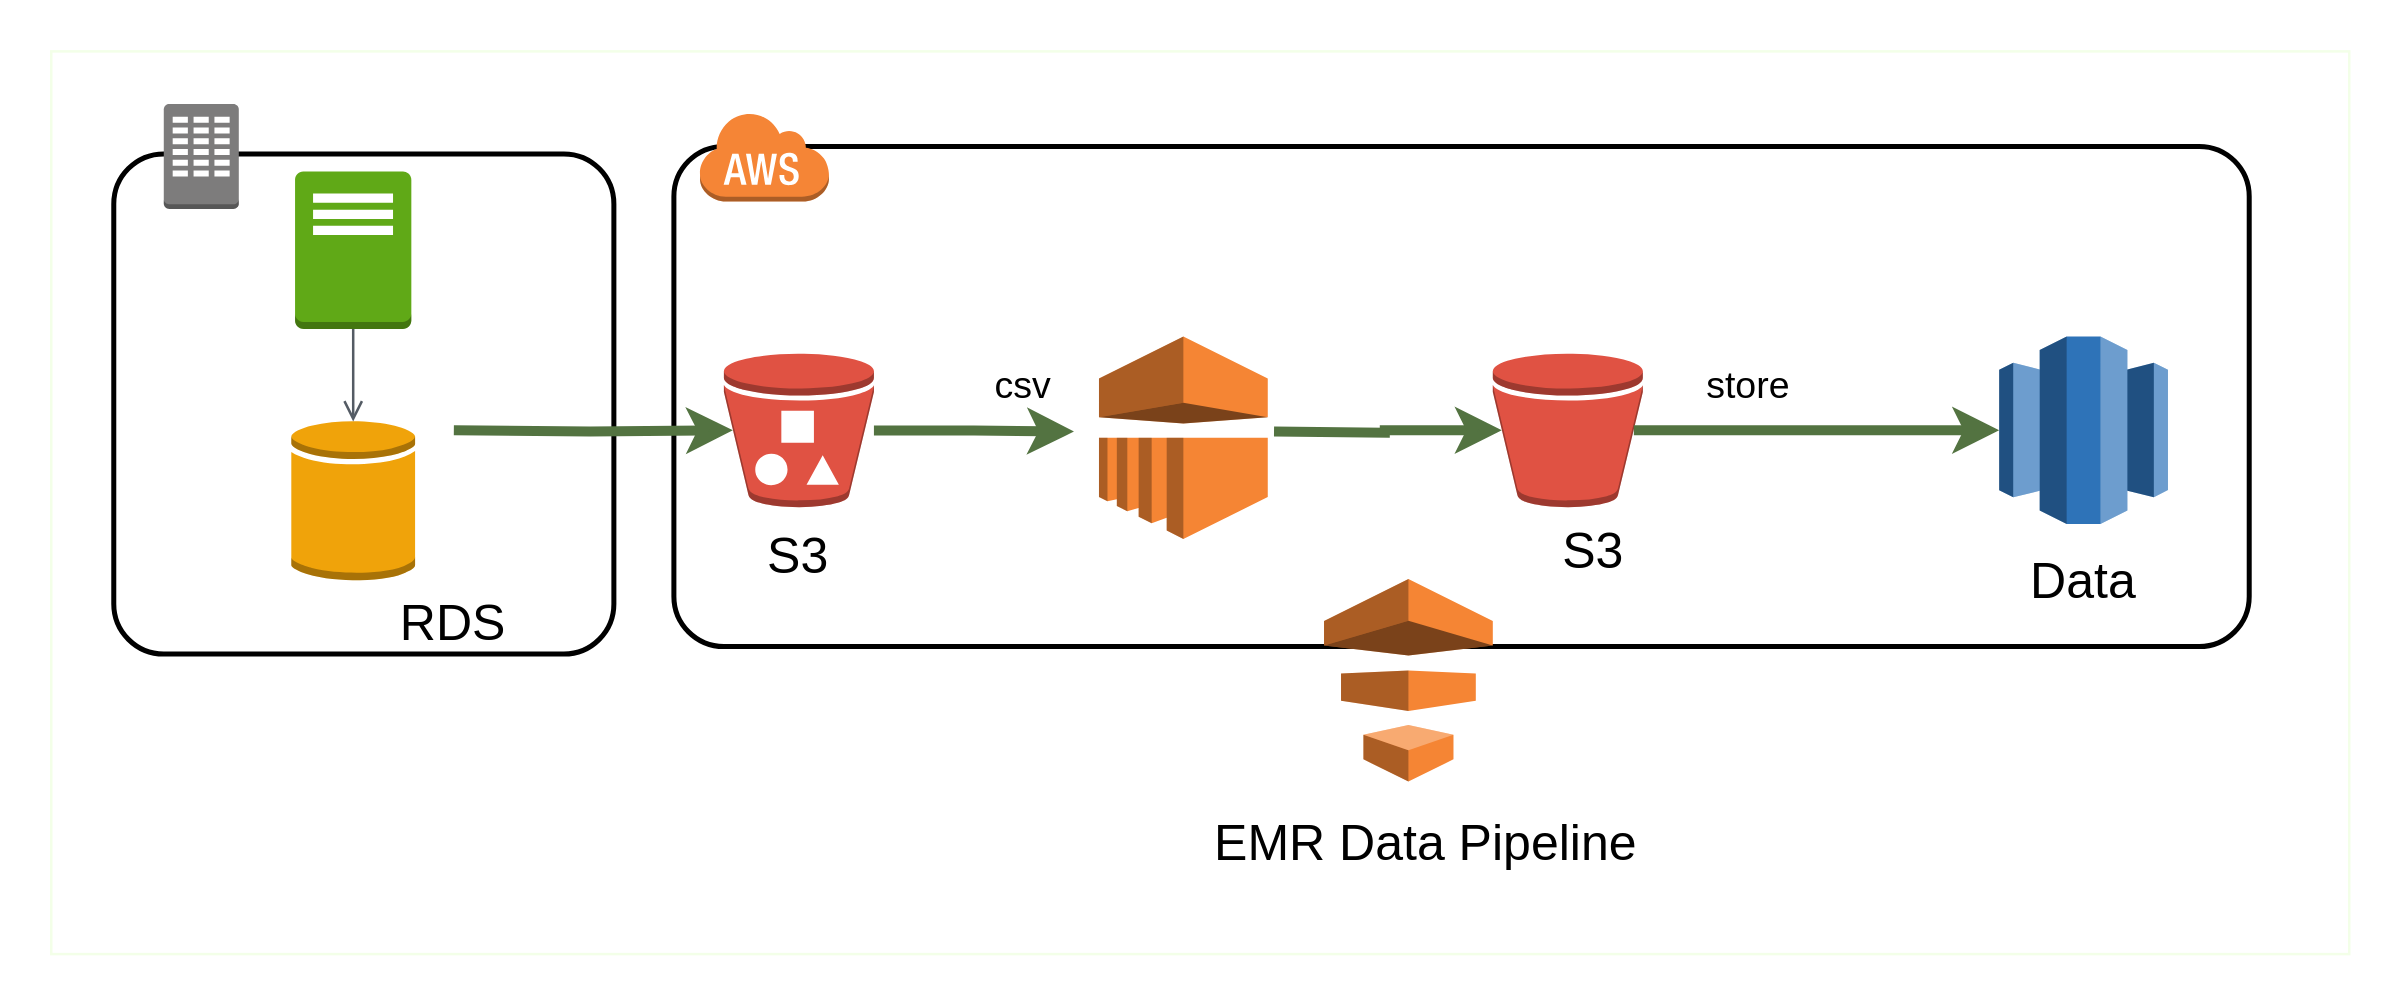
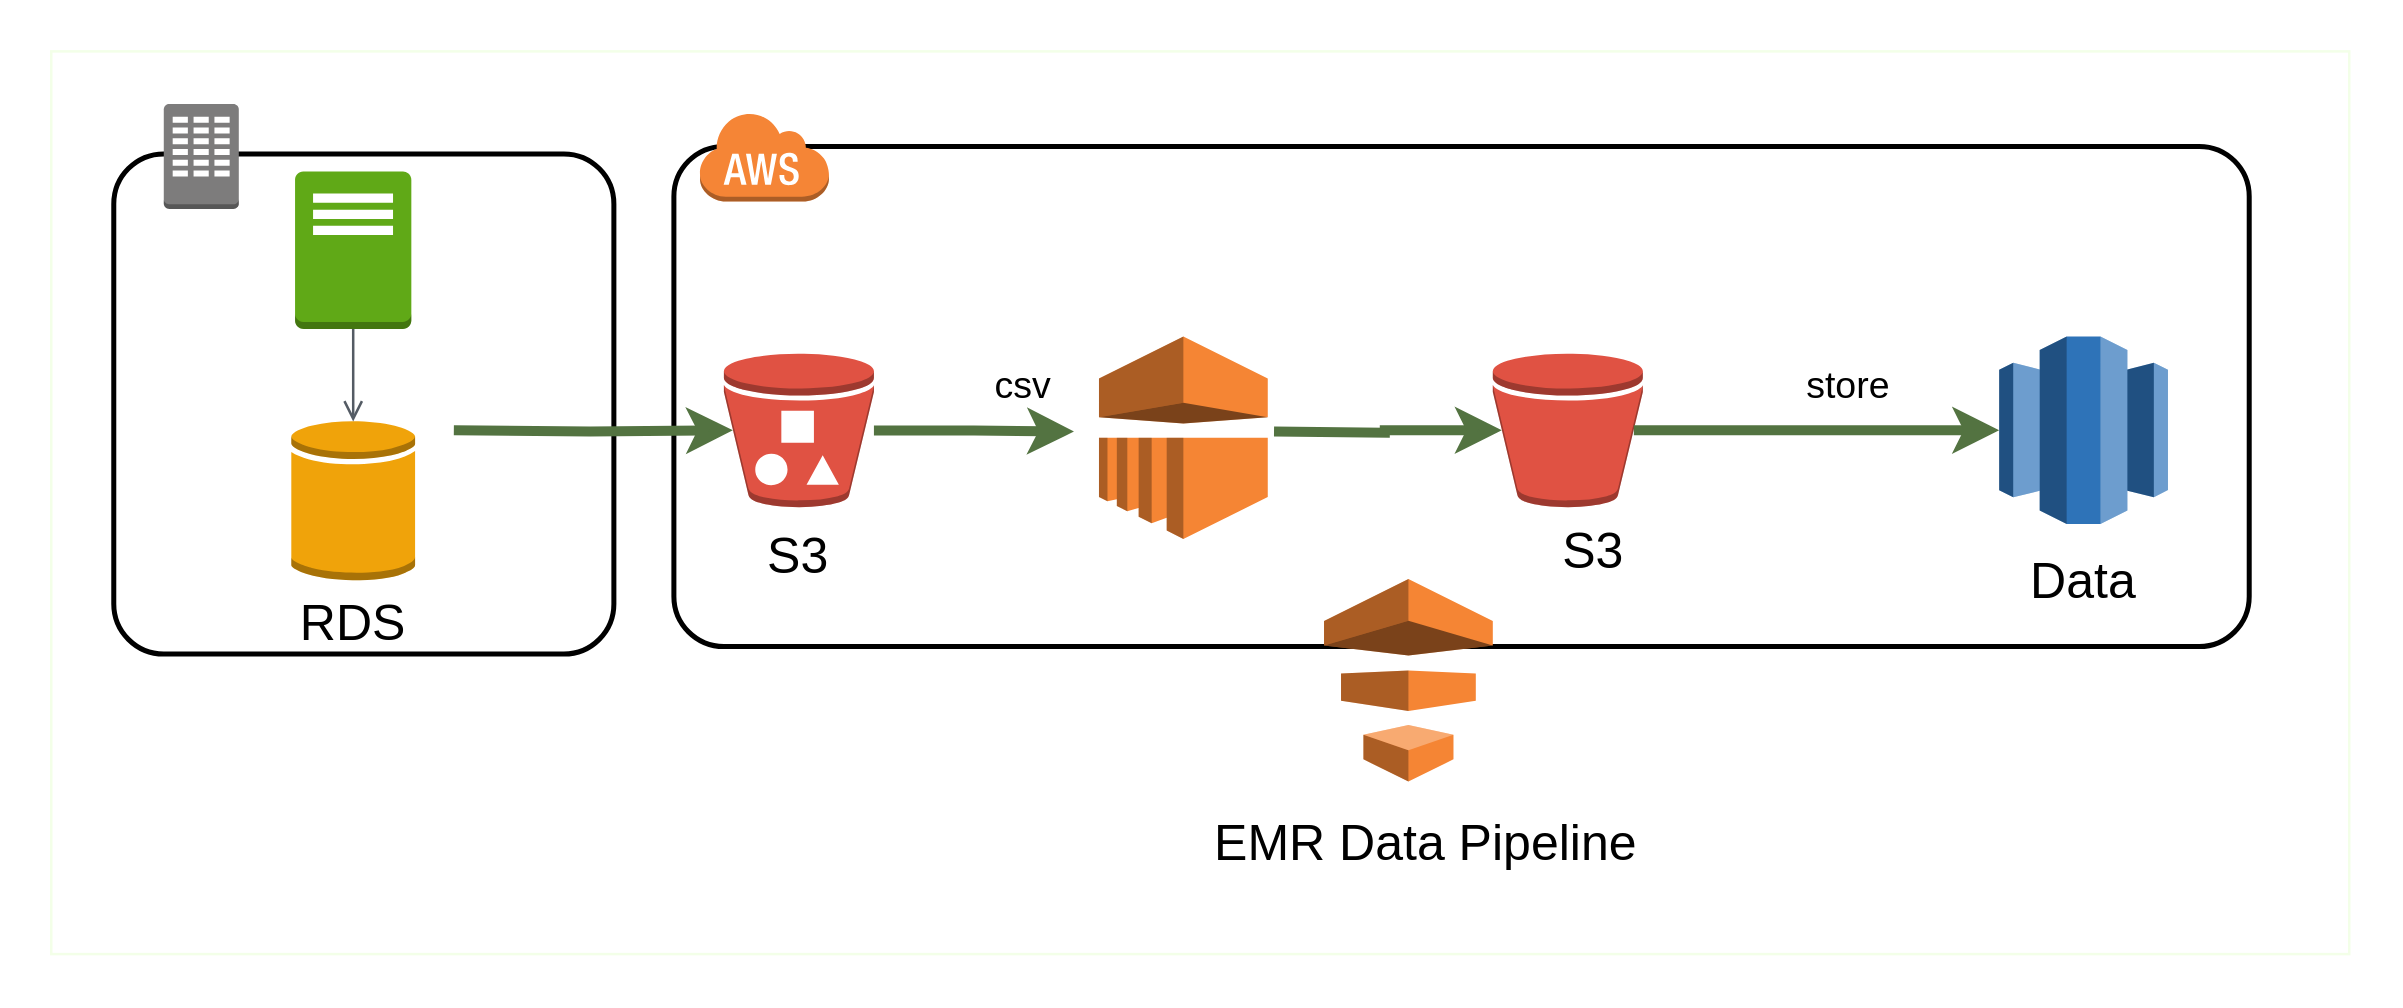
(1749, 378) -> (1849, 378)
(454, 621) -> (354, 621)
